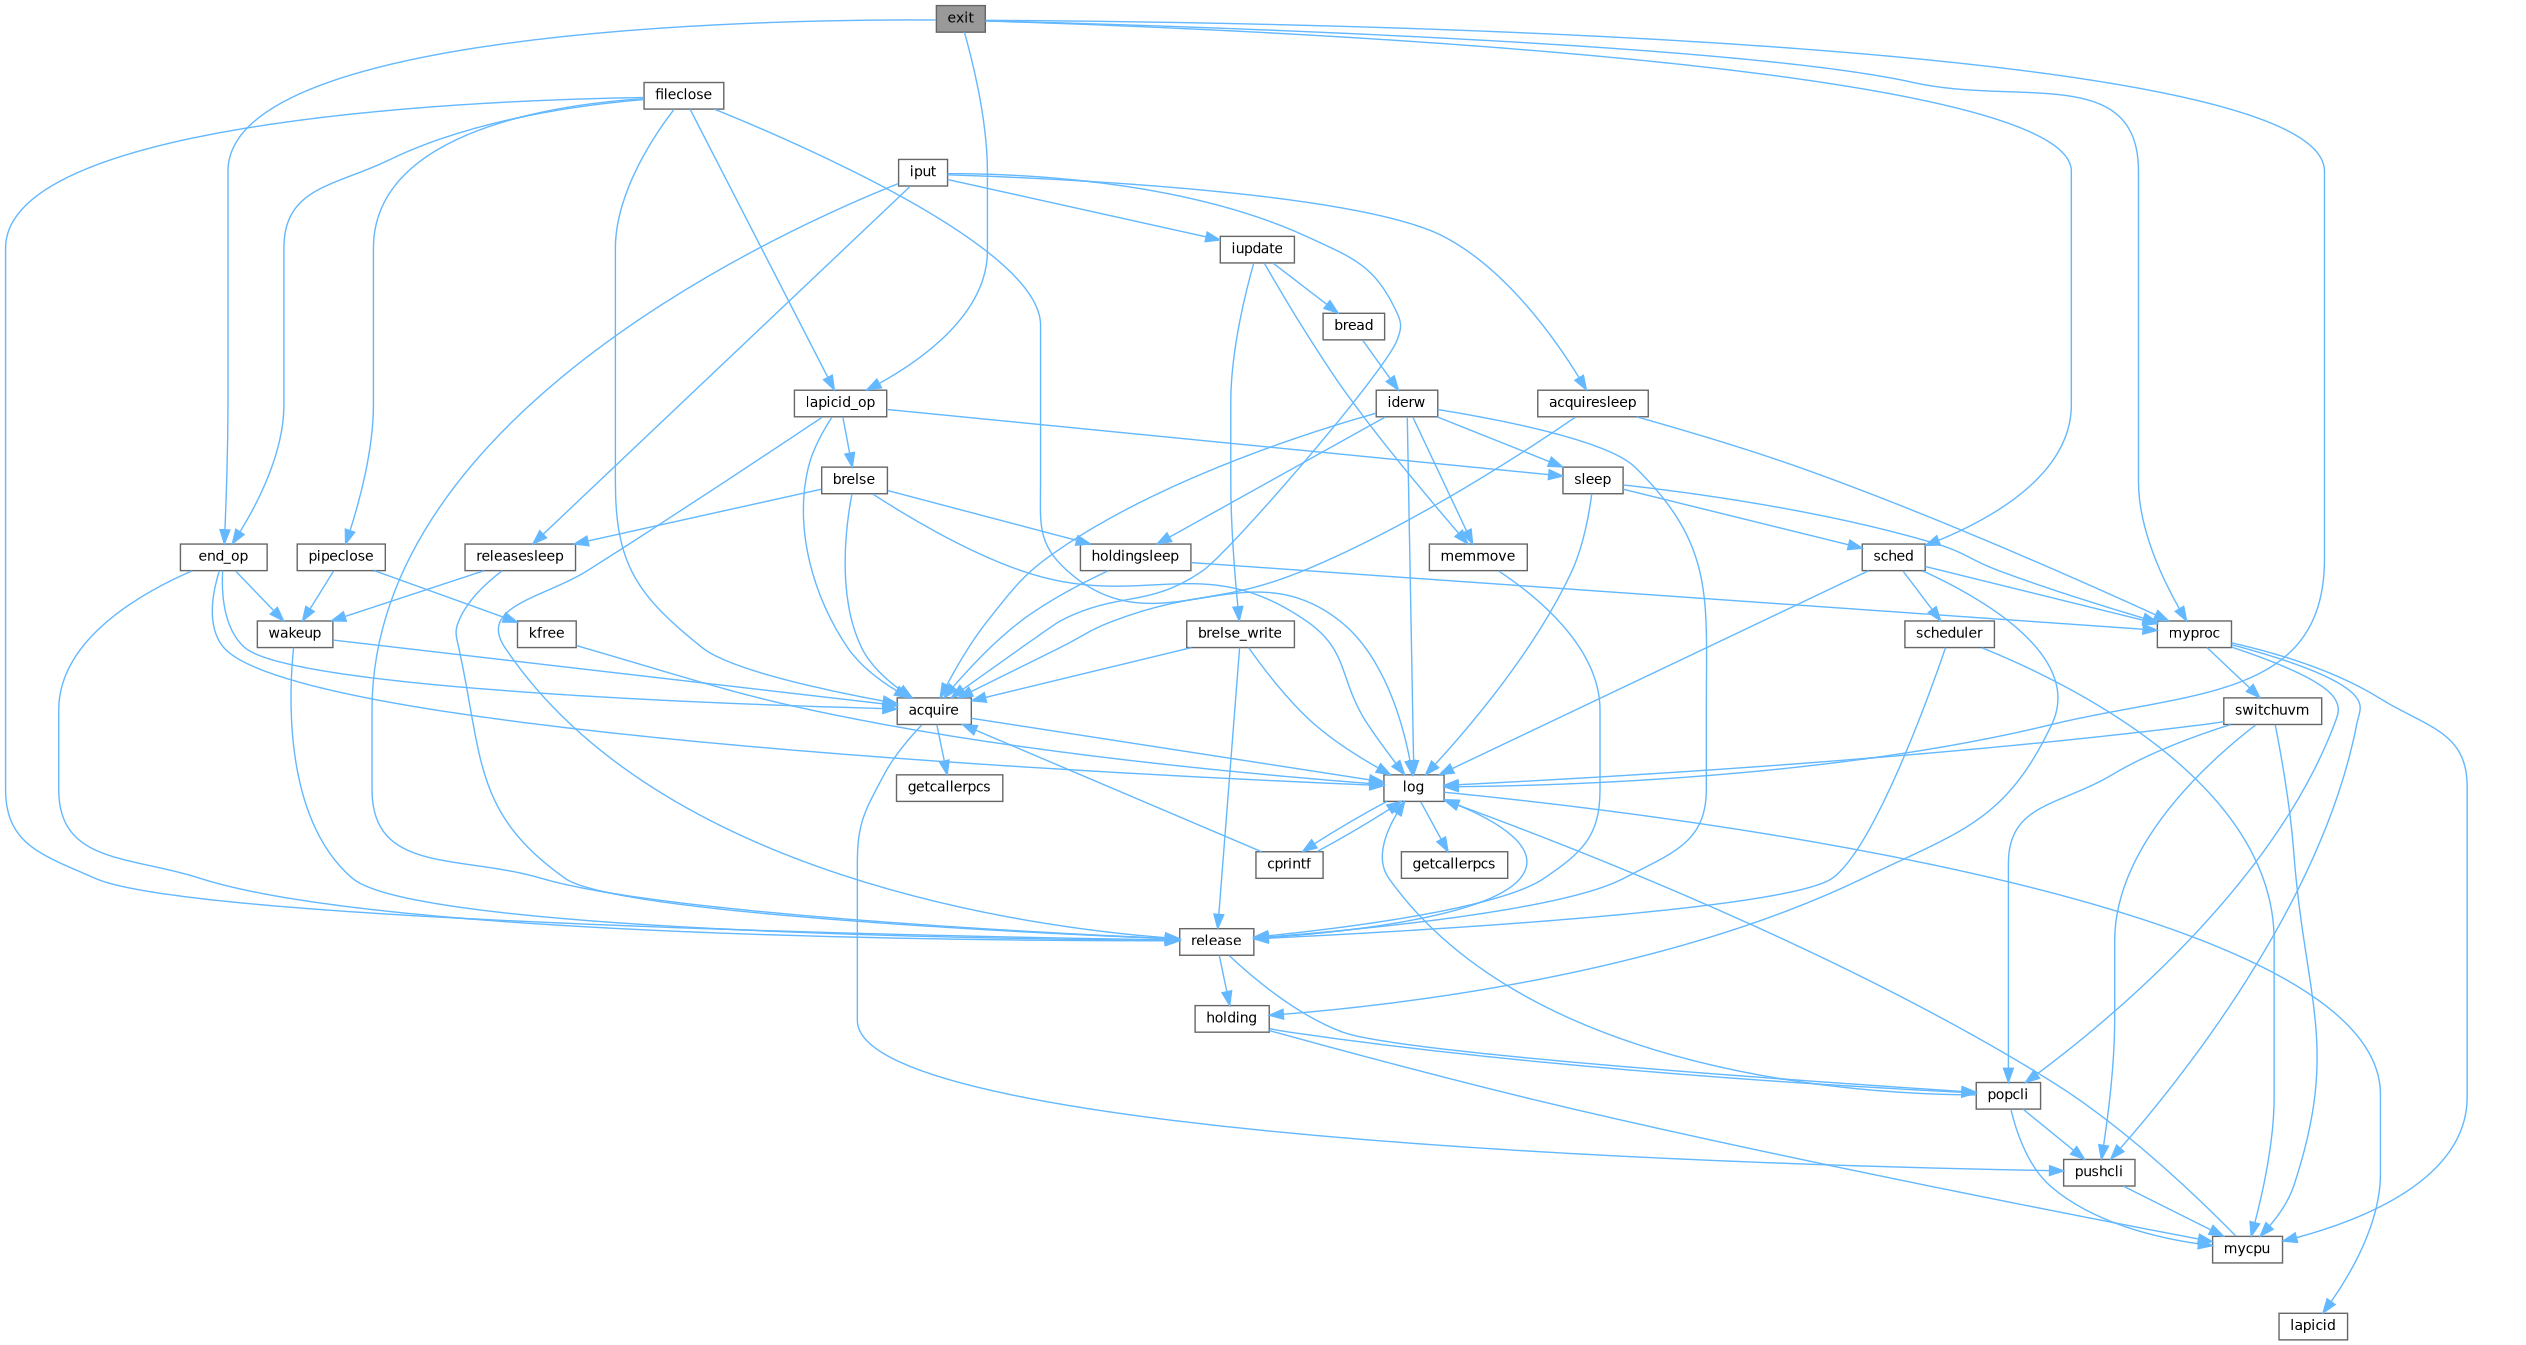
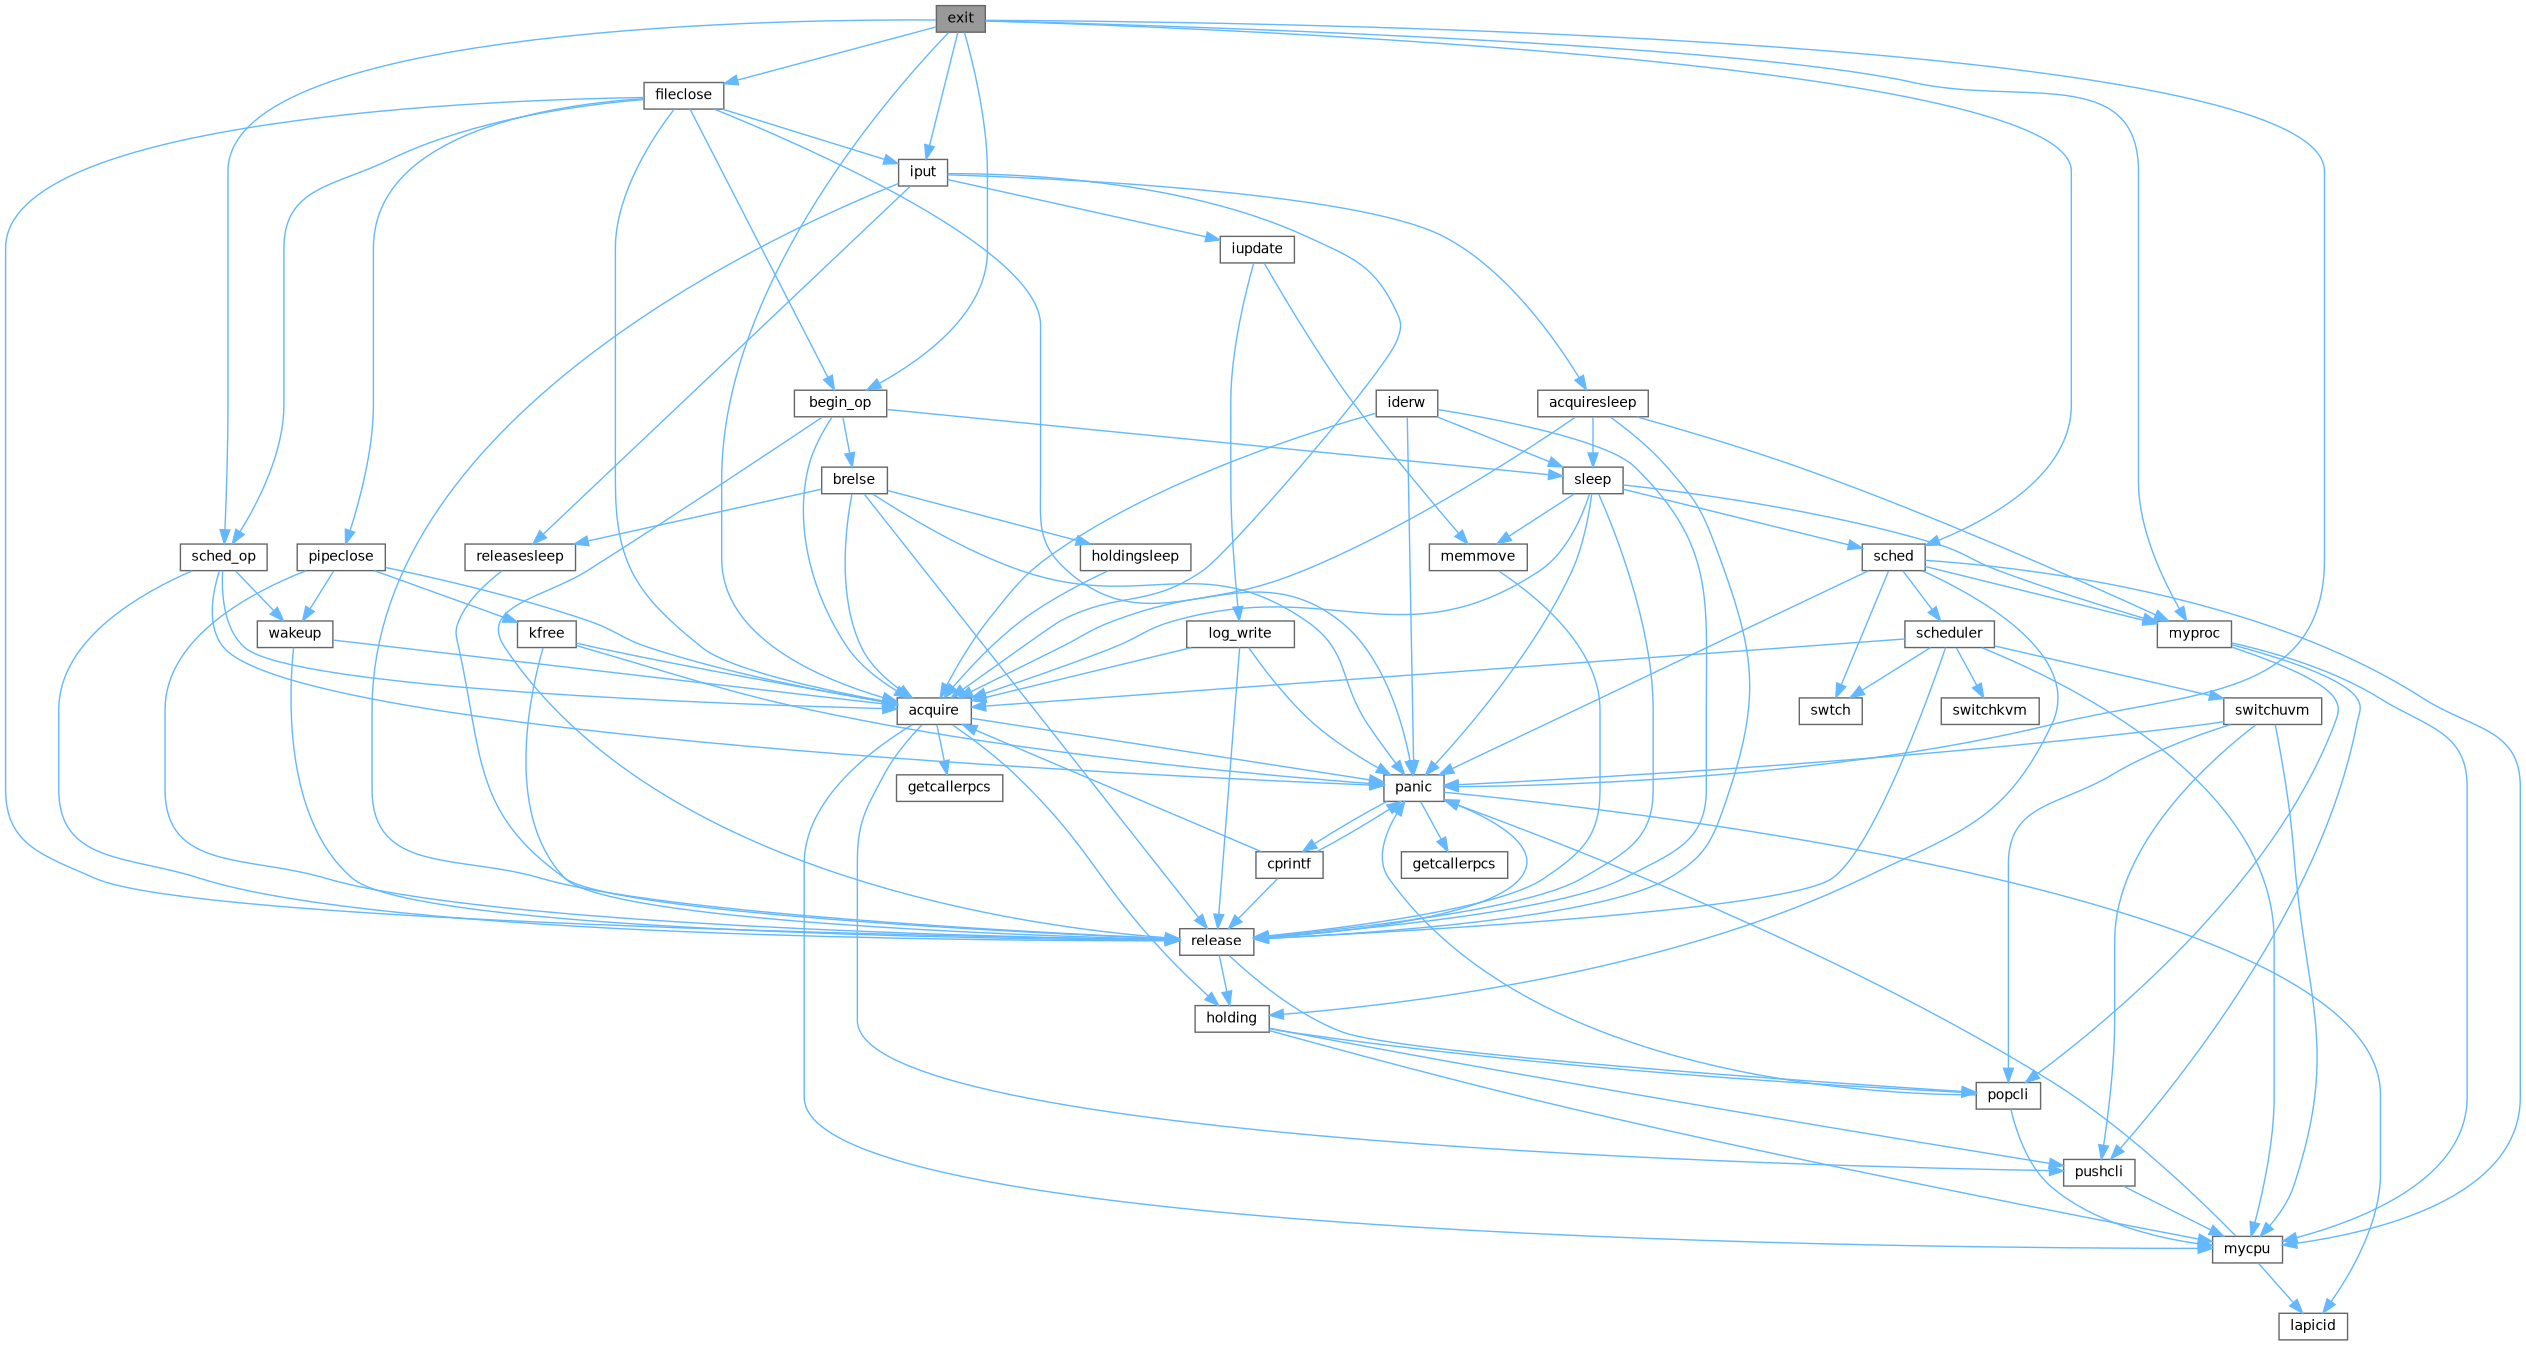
none -> (837, 53)
none -> (944, 89)
none -> (803, 134)
(1354, 327) -> none
none -> (737, 378)
(841, 403) -> (841, 403)
none -> (1593, 435)
(1440, 474) -> (1542, 515)
(1277, 477) -> none
(224, 557) -> (224, 557)
(411, 595) -> none
(1667, 596) -> none
none -> (1340, 611)
(1241, 634) -> (1241, 634)
none -> (633, 641)
none -> (668, 662)
(2228, 668) -> (2102, 671)
none -> (1445, 672)
none -> (1831, 711)
none -> (1990, 711)
none -> (1040, 716)
none -> (2514, 757)
(1414, 788) -> (1414, 788)
none -> (1713, 835)
none -> (1626, 850)
none -> (1086, 855)
none -> (334, 880)
none -> (1258, 899)
none -> (742, 916)
(2048, 1130) -> (1659, 1098)
none -> (1280, 1216)
none -> (2276, 1283)
